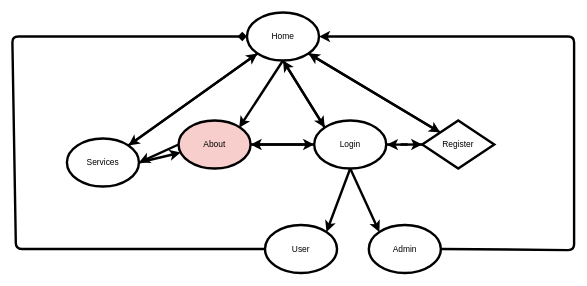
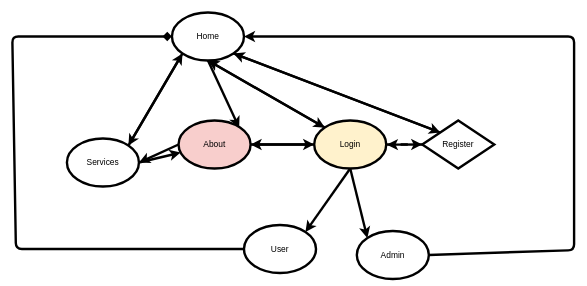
(283, 36) -> (208, 36)
(350, 144) -> (350, 144)
(301, 249) -> (280, 249)
(405, 249) -> (393, 255)
